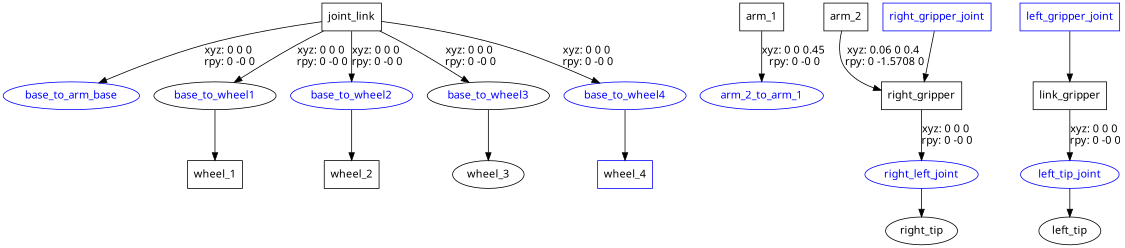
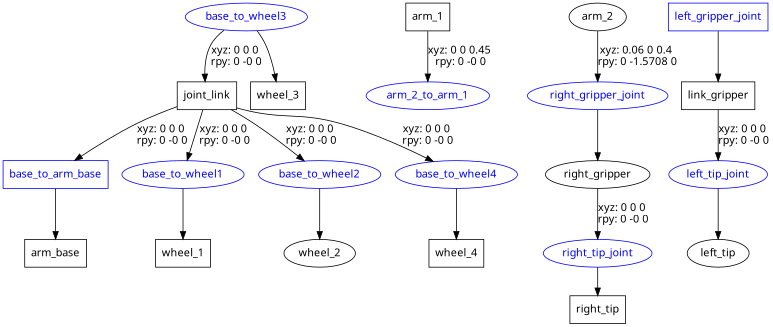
(846, 17) -> (598, 17)
(937, 17) -> (598, 96)
(422, 53) -> (209, 49)
(844, 67) -> (598, 52)
(71, 96) -> (56, 175)
(215, 96) -> (183, 175)
(488, 96) -> (246, 17)
(922, 96) -> (598, 175)
(352, 175) -> (320, 253)
(488, 175) -> (278, 96)
(625, 175) -> (456, 253)
(922, 175) -> (598, 253)
(922, 231) -> (598, 310)
none -> (56, 253)
